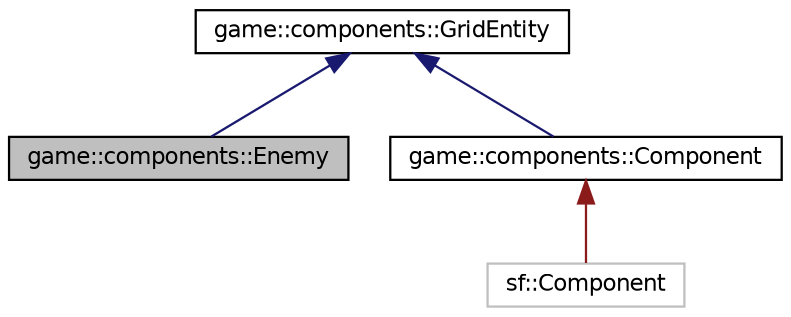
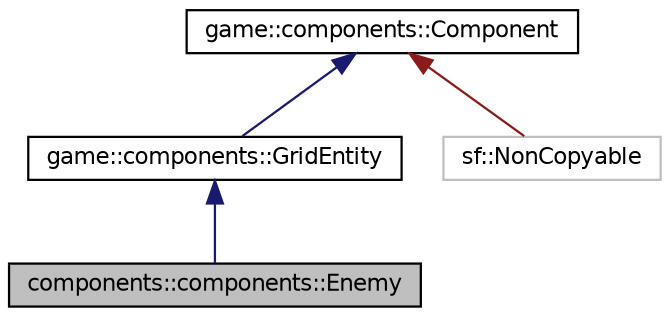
(494, 101) -> (290, 102)
(179, 158) -> (215, 285)
(586, 285) -> (552, 158)
